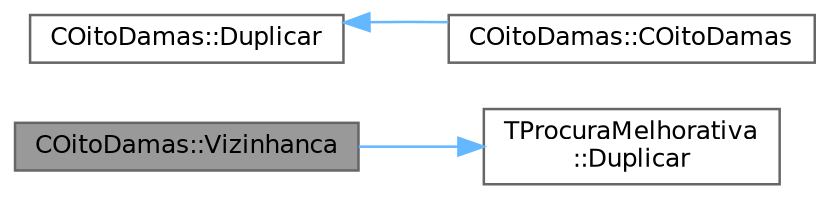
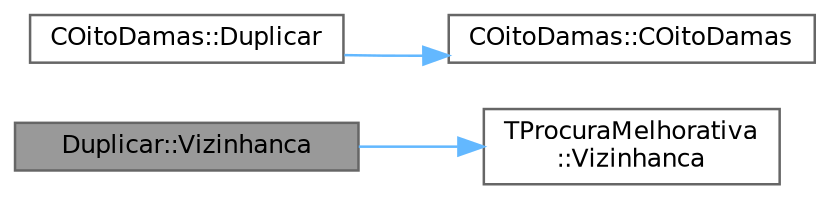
(409, 22) -> (384, 56)
(187, 147) -> (187, 147)
(632, 147) -> (632, 147)
